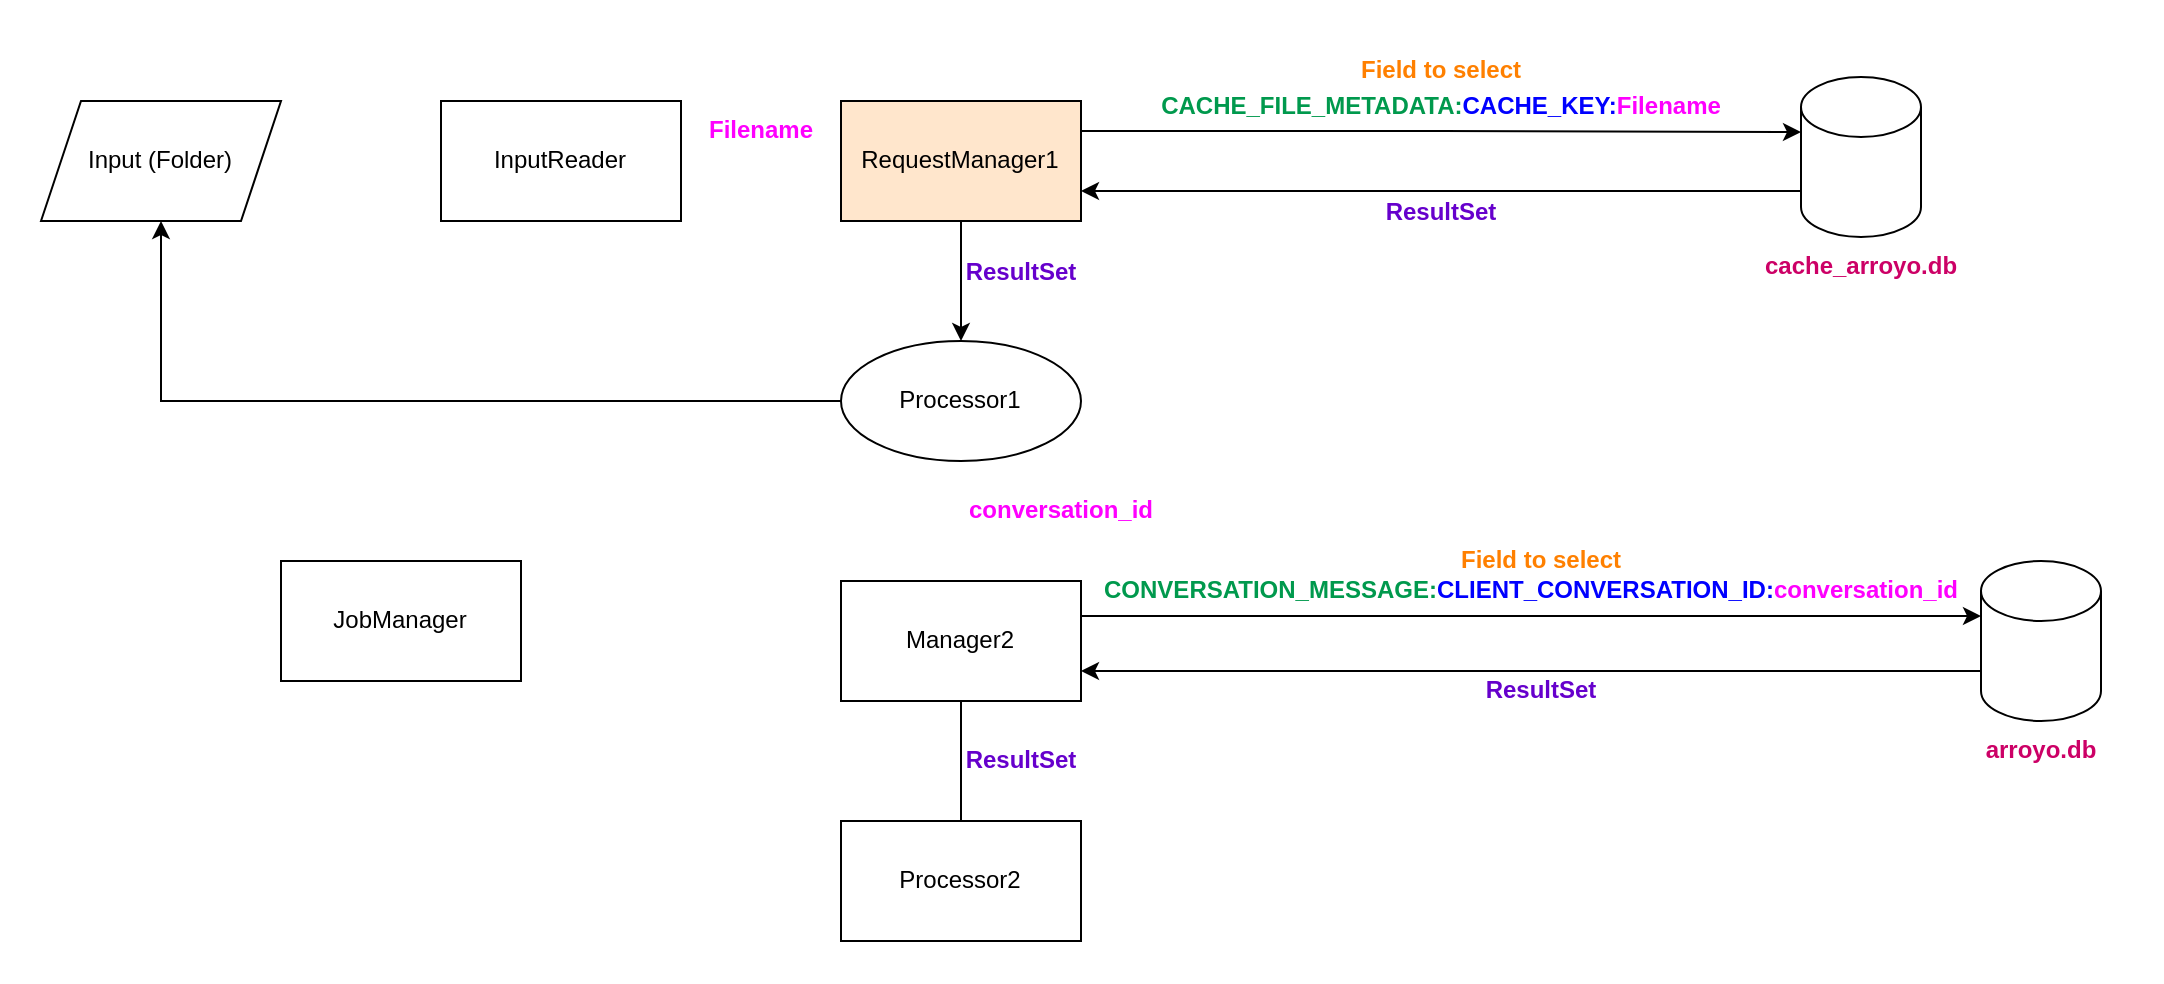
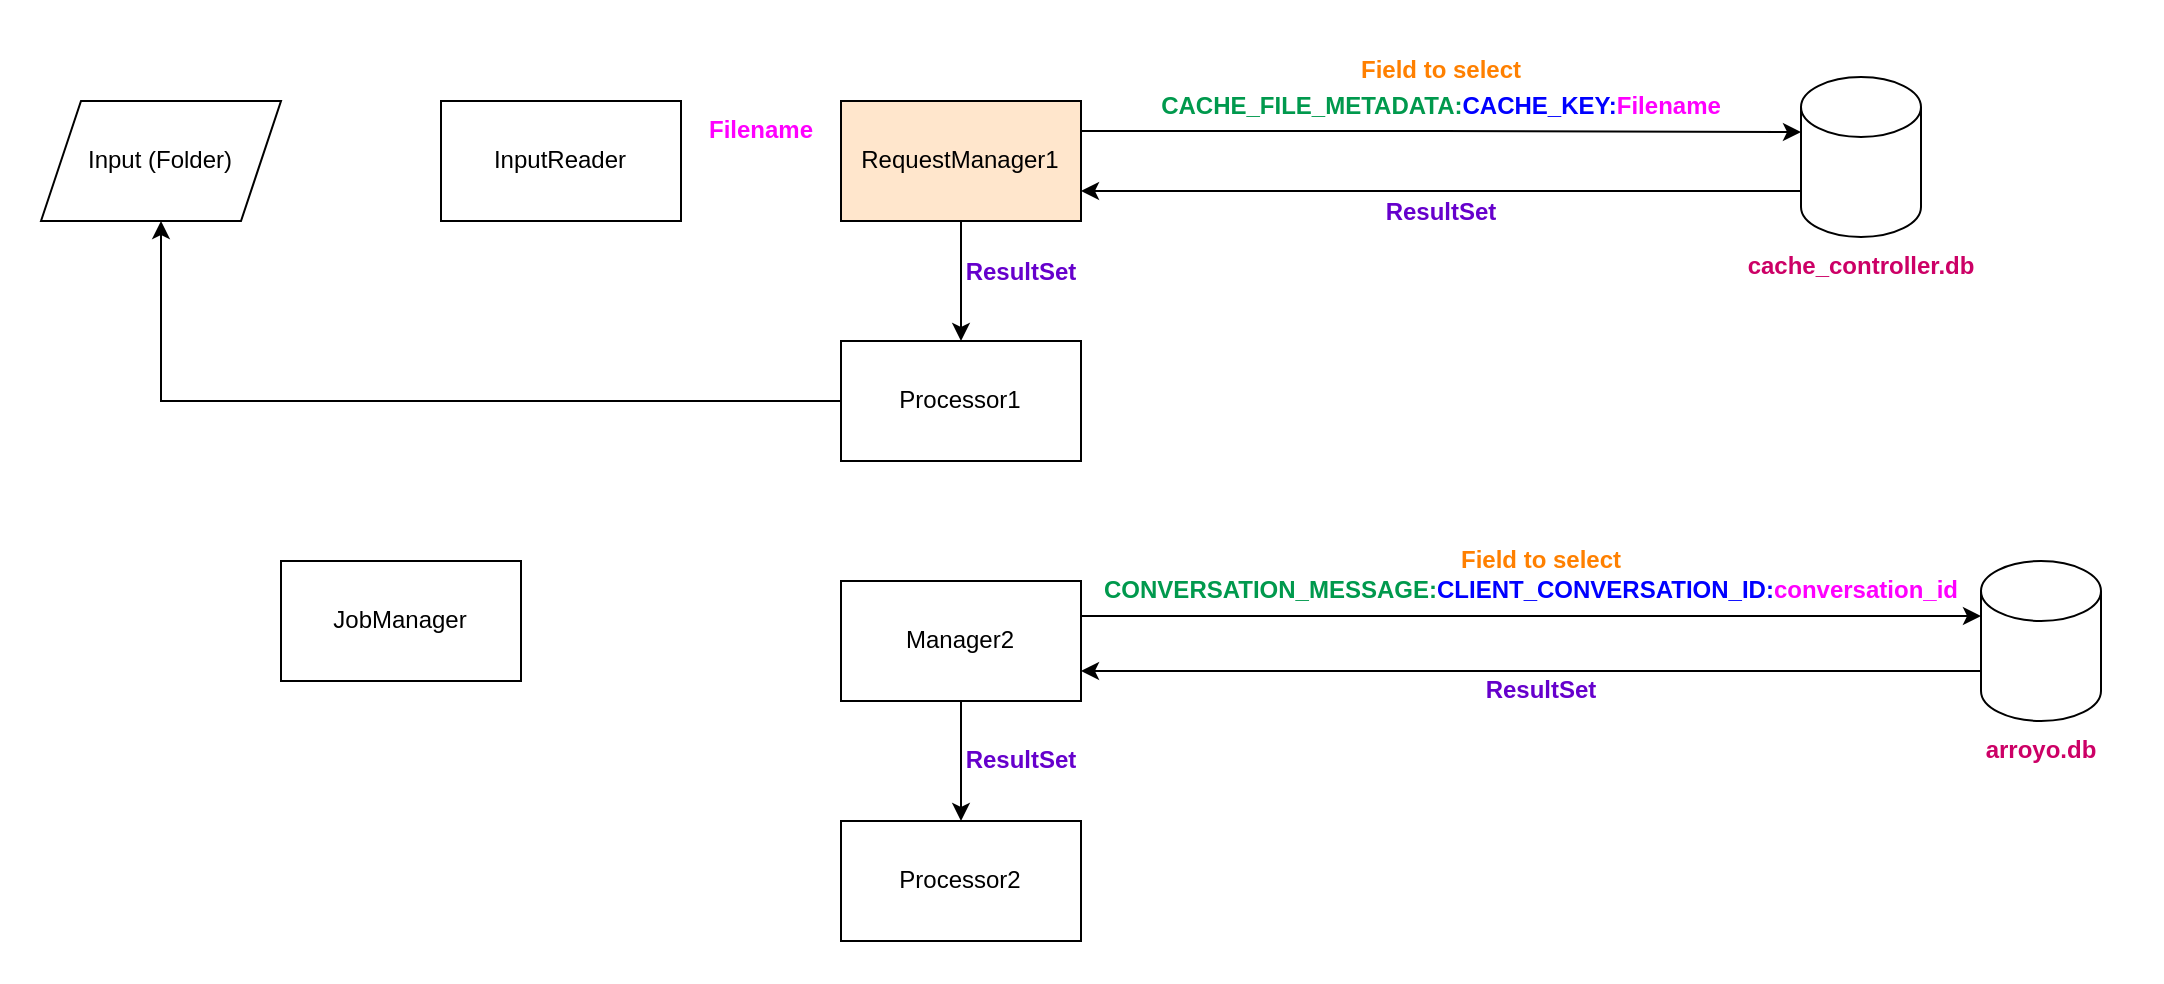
(1862, 267) -> (1862, 267)
(961, 401) -> (961, 401)
(1061, 511) -> none
(961, 811) -> (961, 806)
